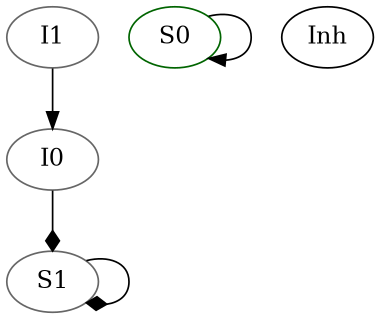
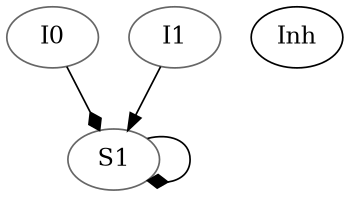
(175, 37) -> none
(53, 90) -> (148, 91)
